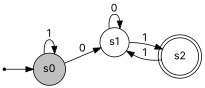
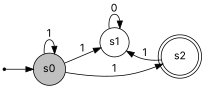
(142, 44) -> (111, 76)
(83, 49) -> (83, 49)
